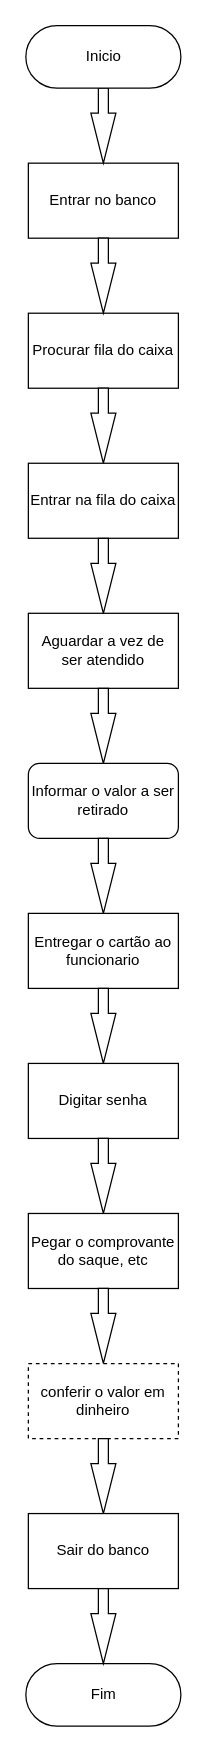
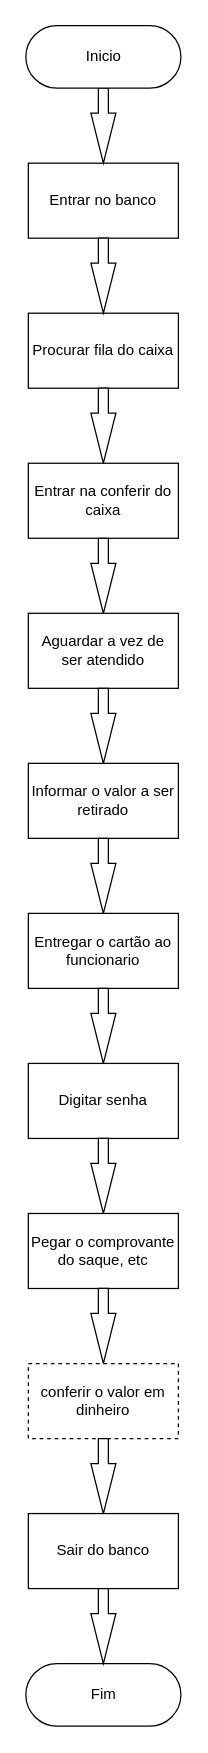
(103, 501) -> (103, 501)
(103, 801) -> (103, 801)
